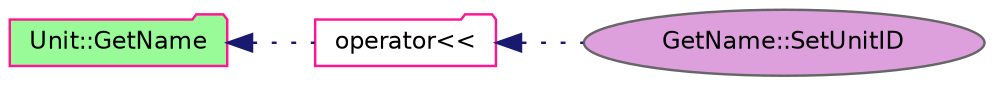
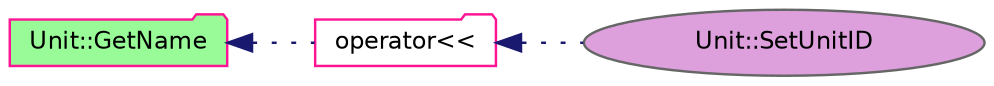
(784, 43) -> (784, 43)
